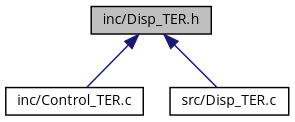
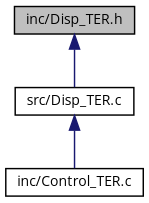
(108, 66) -> (75, 149)
